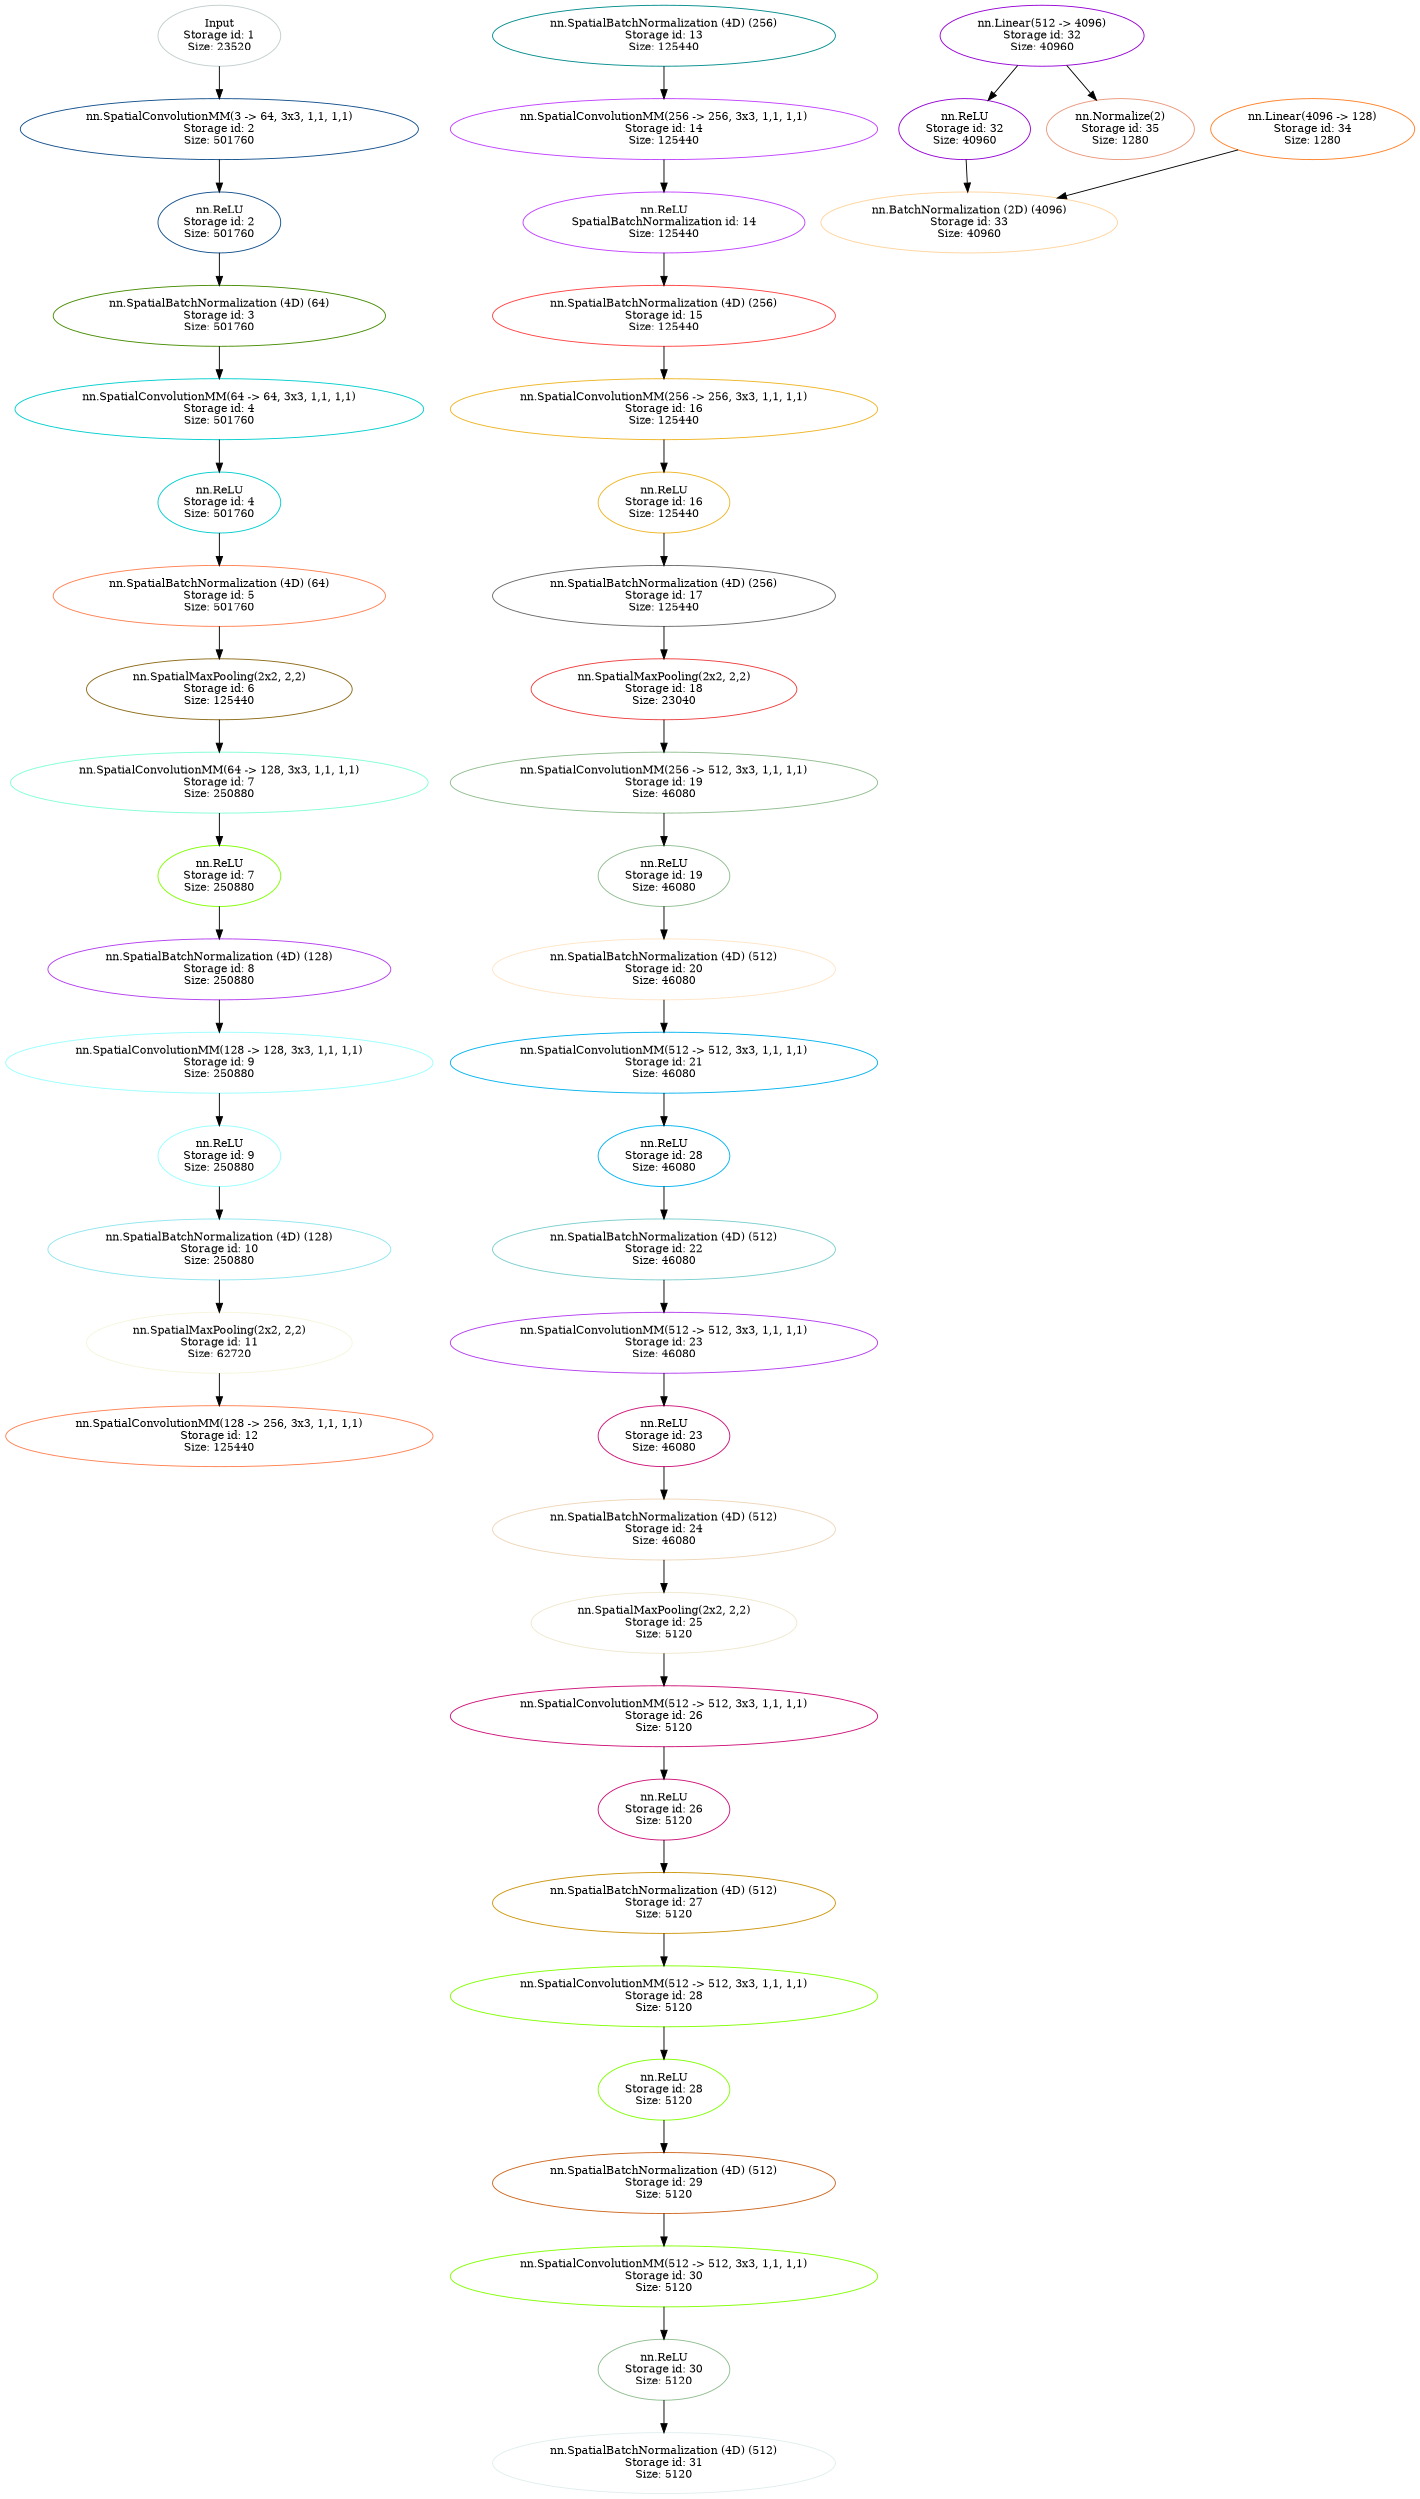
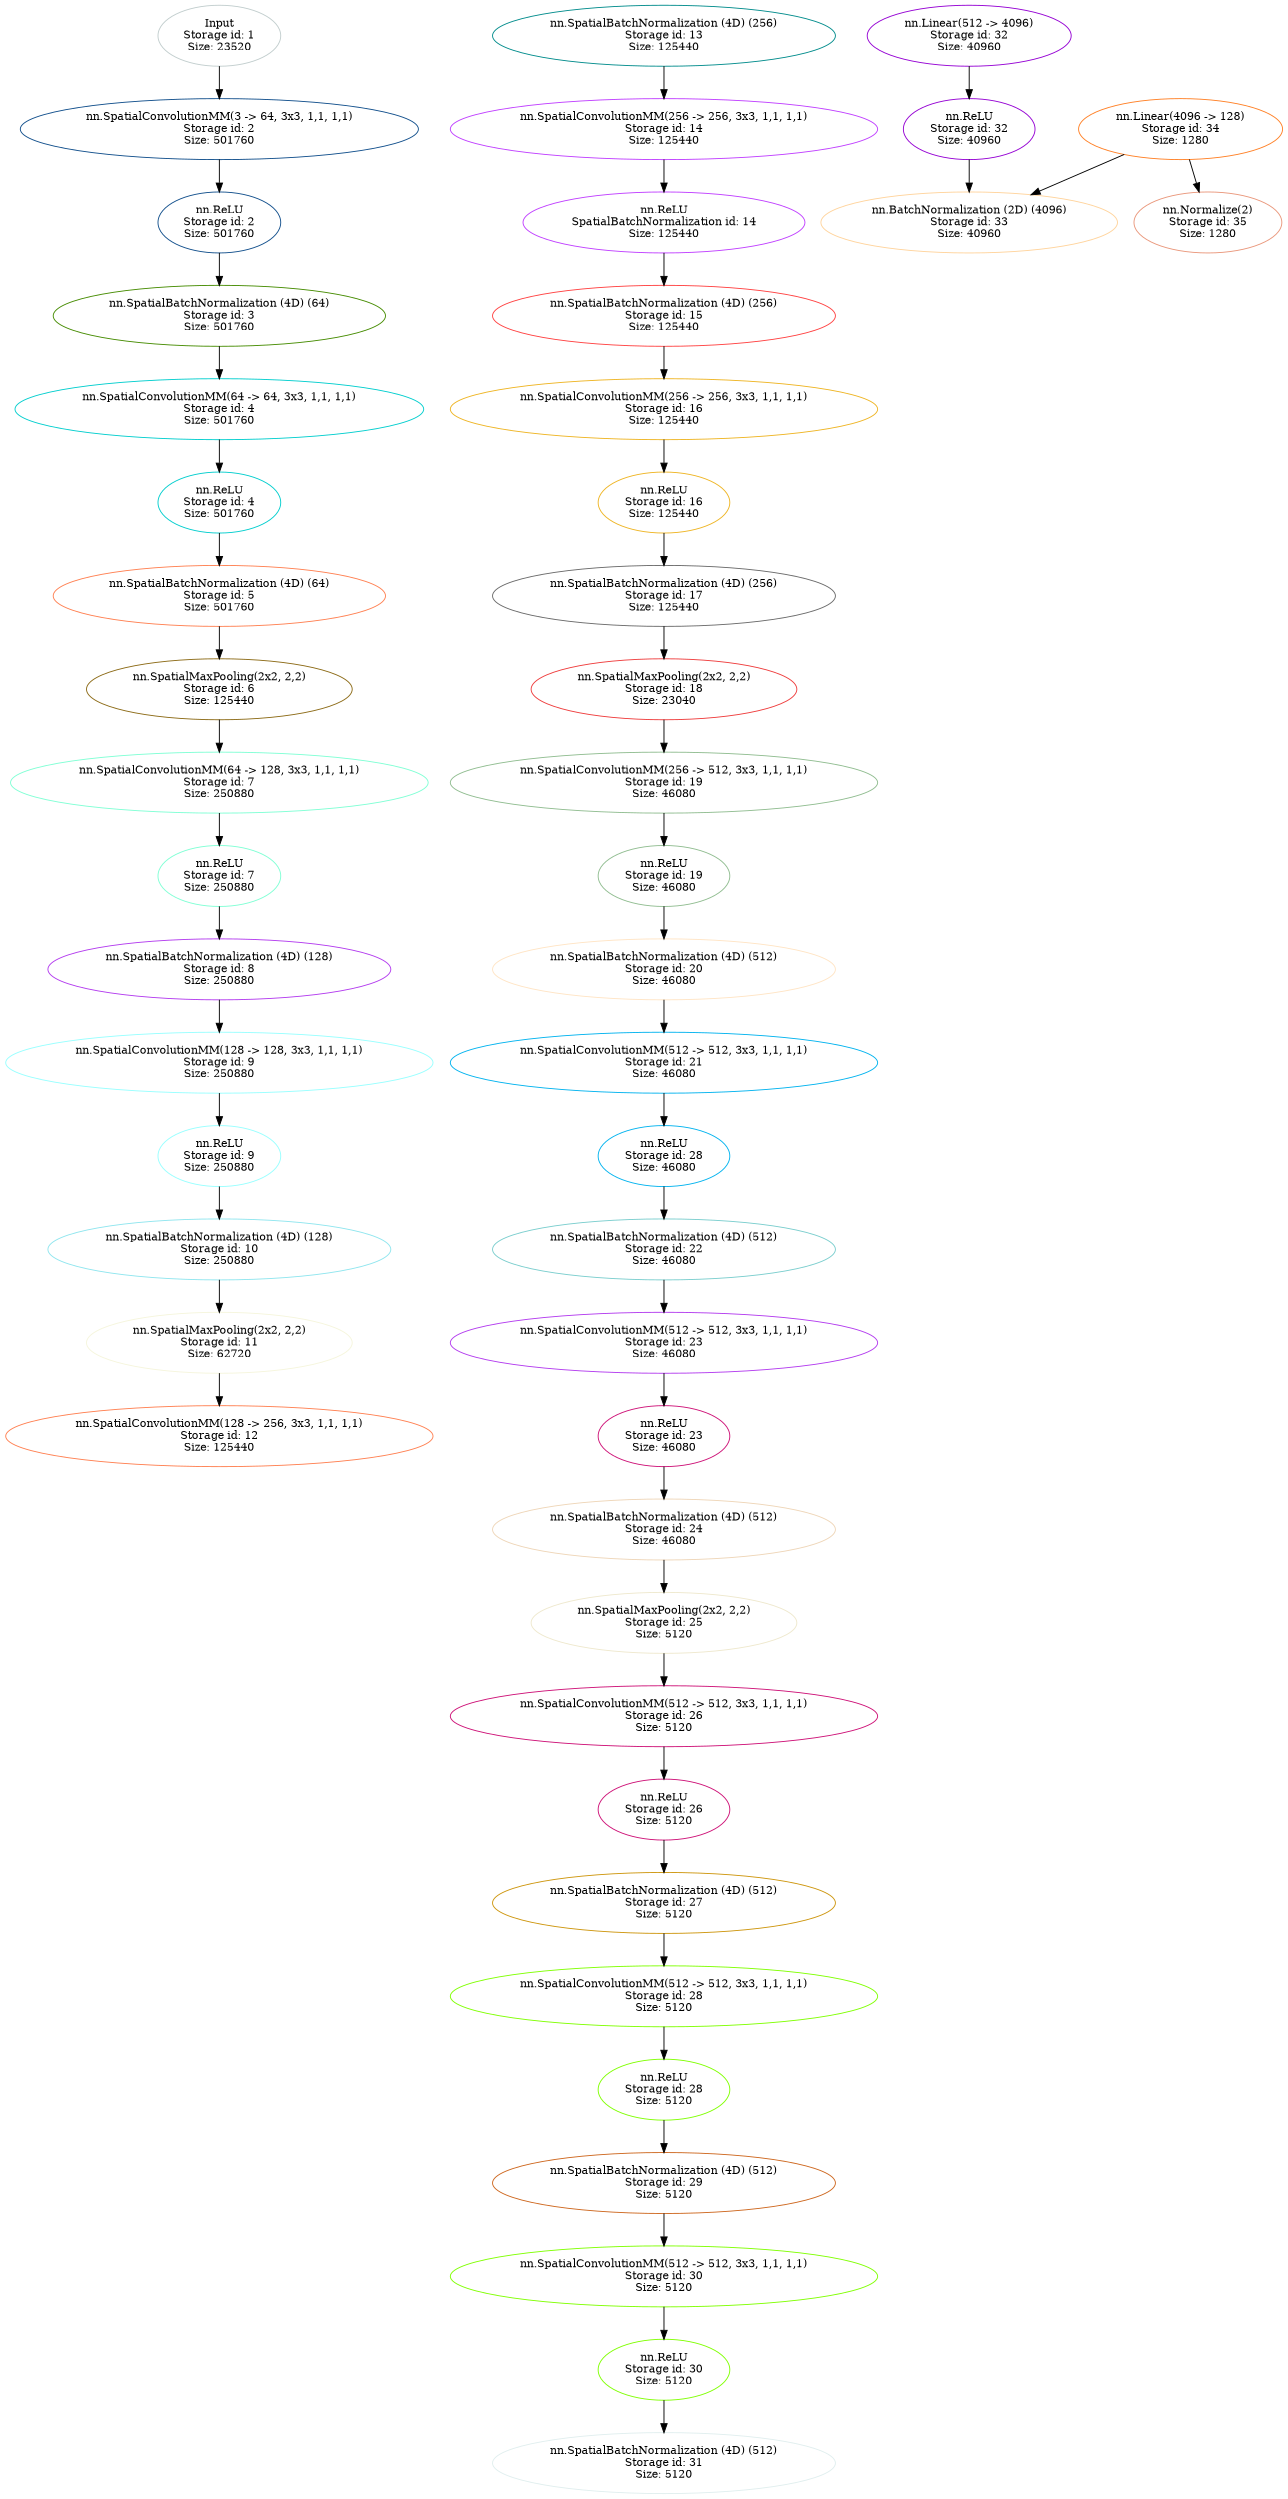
(1079, 79) -> (1193, 171)
(219, 876) -> (219, 876)
(664, 2370) -> (664, 2370)
